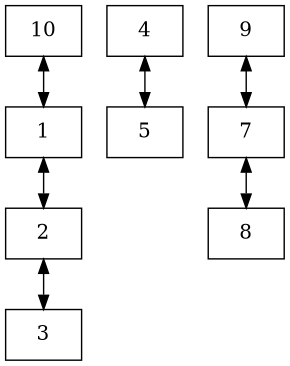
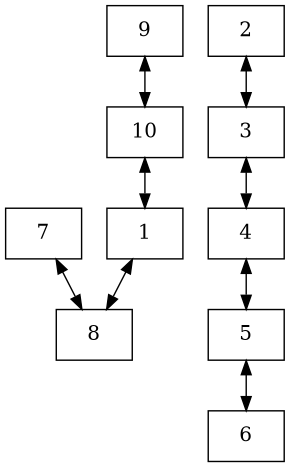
(246, 81) -> (145, 81)
(44, 183) -> (120, 284)
none -> (246, 183)
none -> (246, 436)
